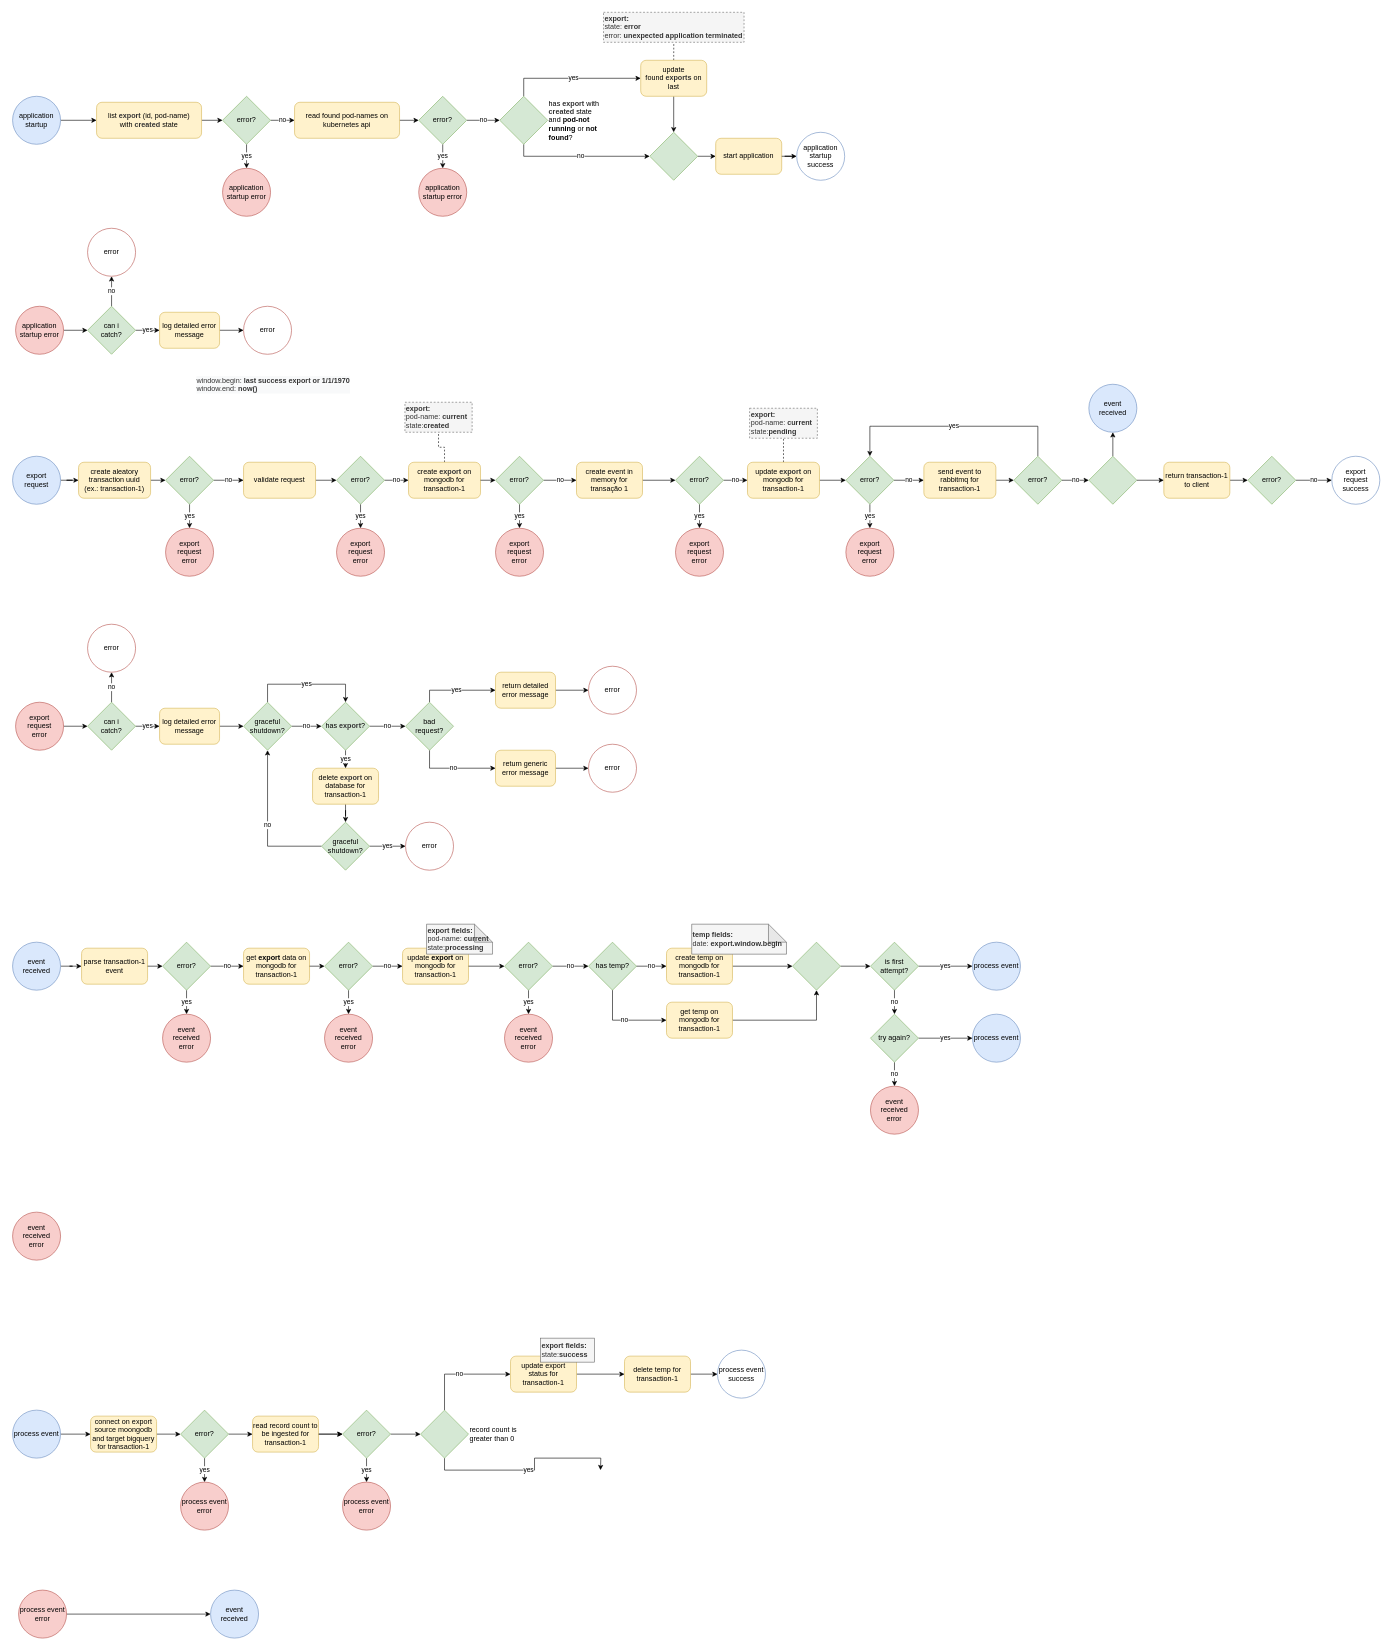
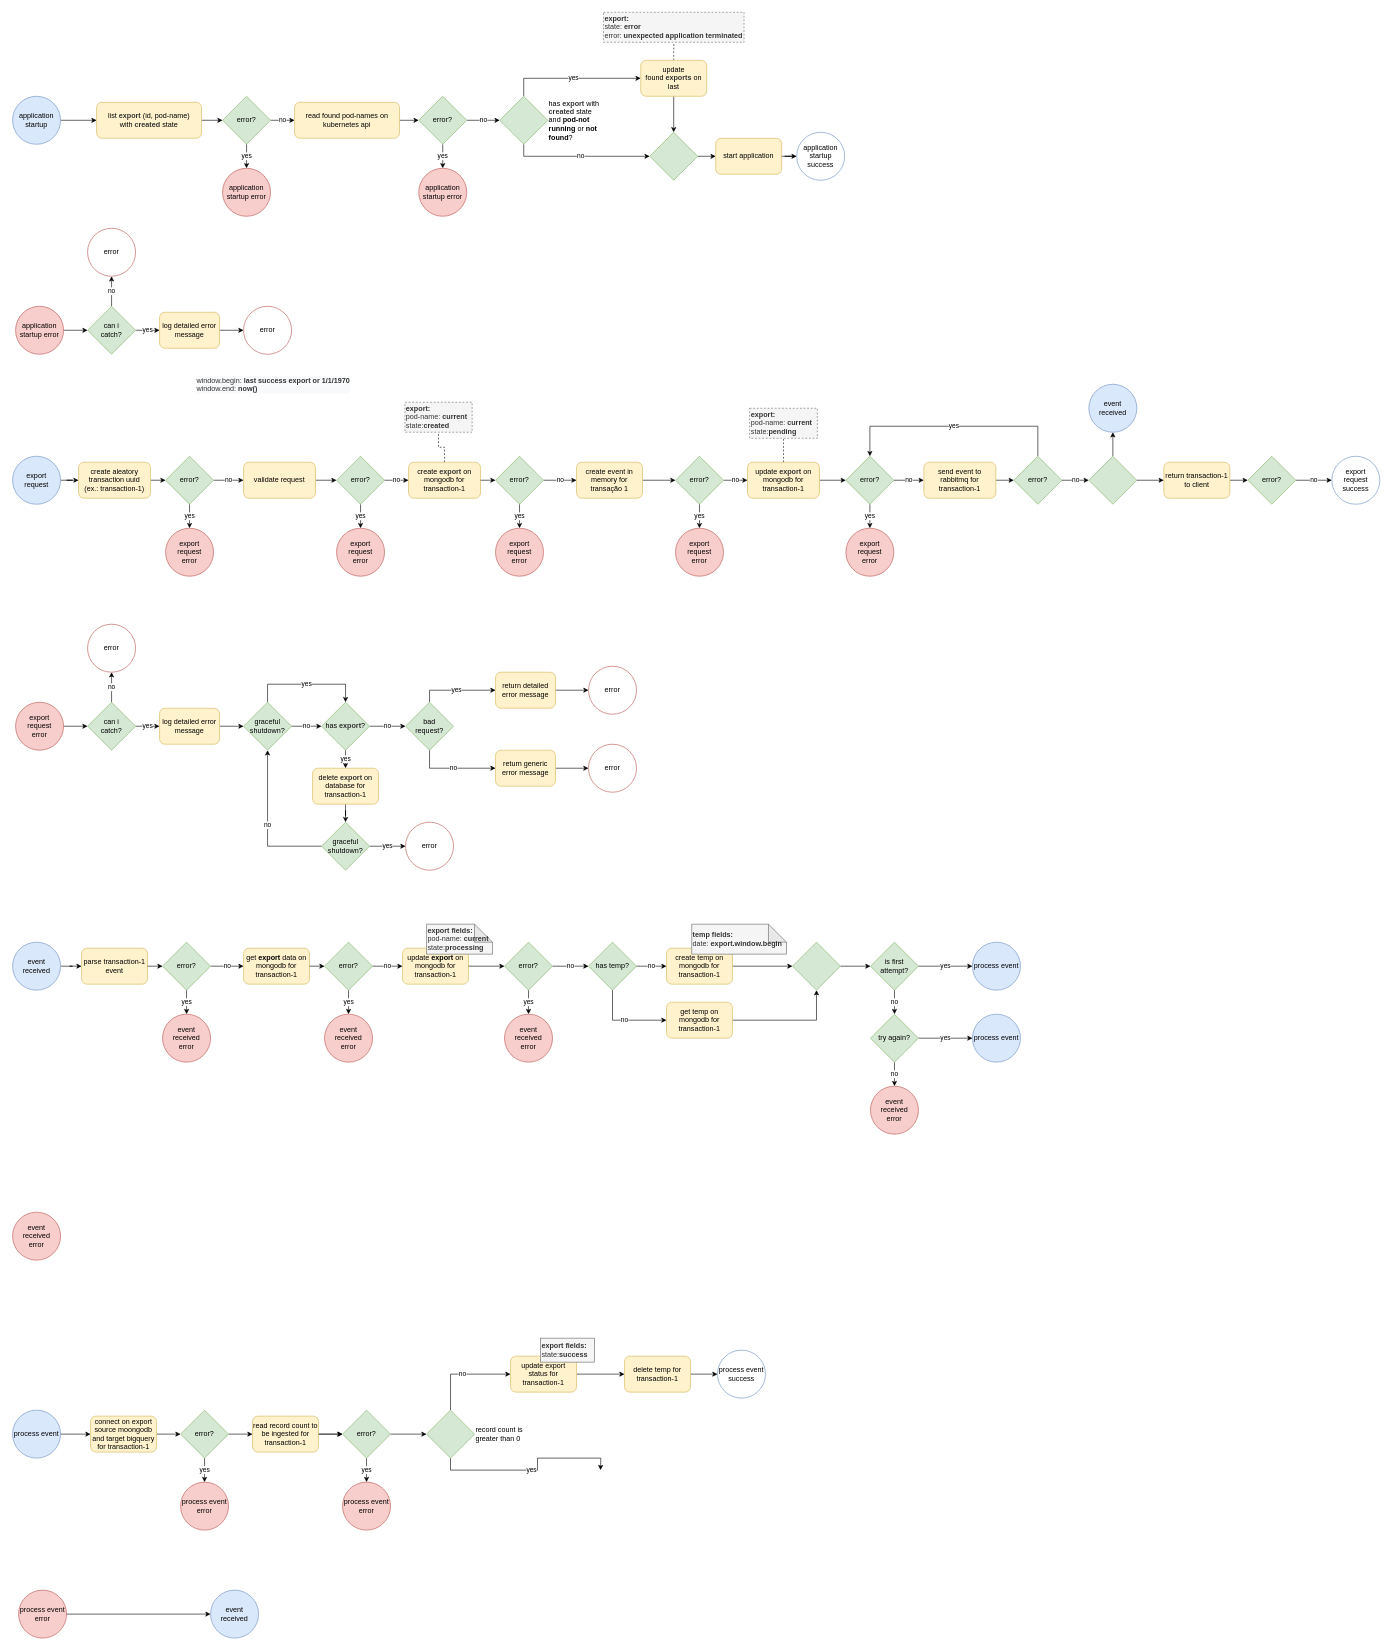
(444, 1434) -> (450, 1434)
